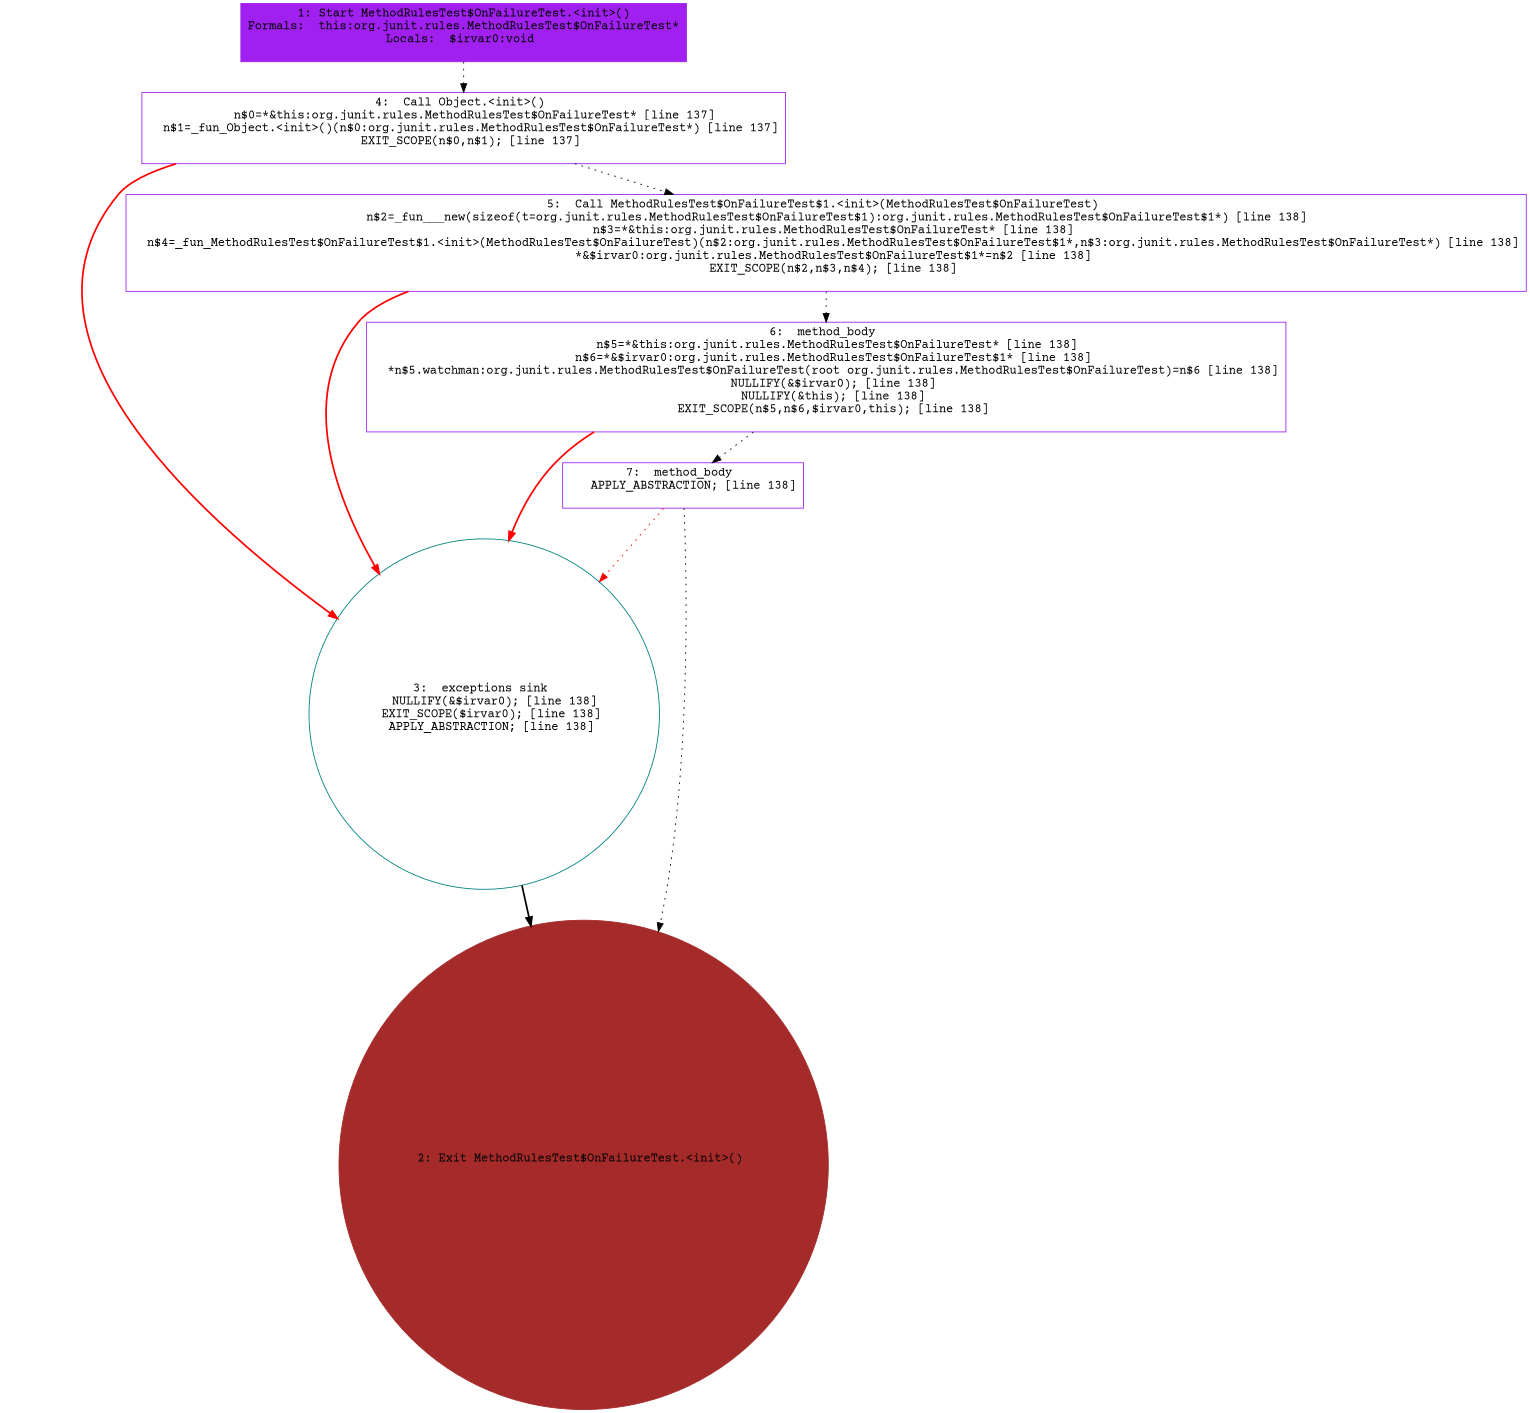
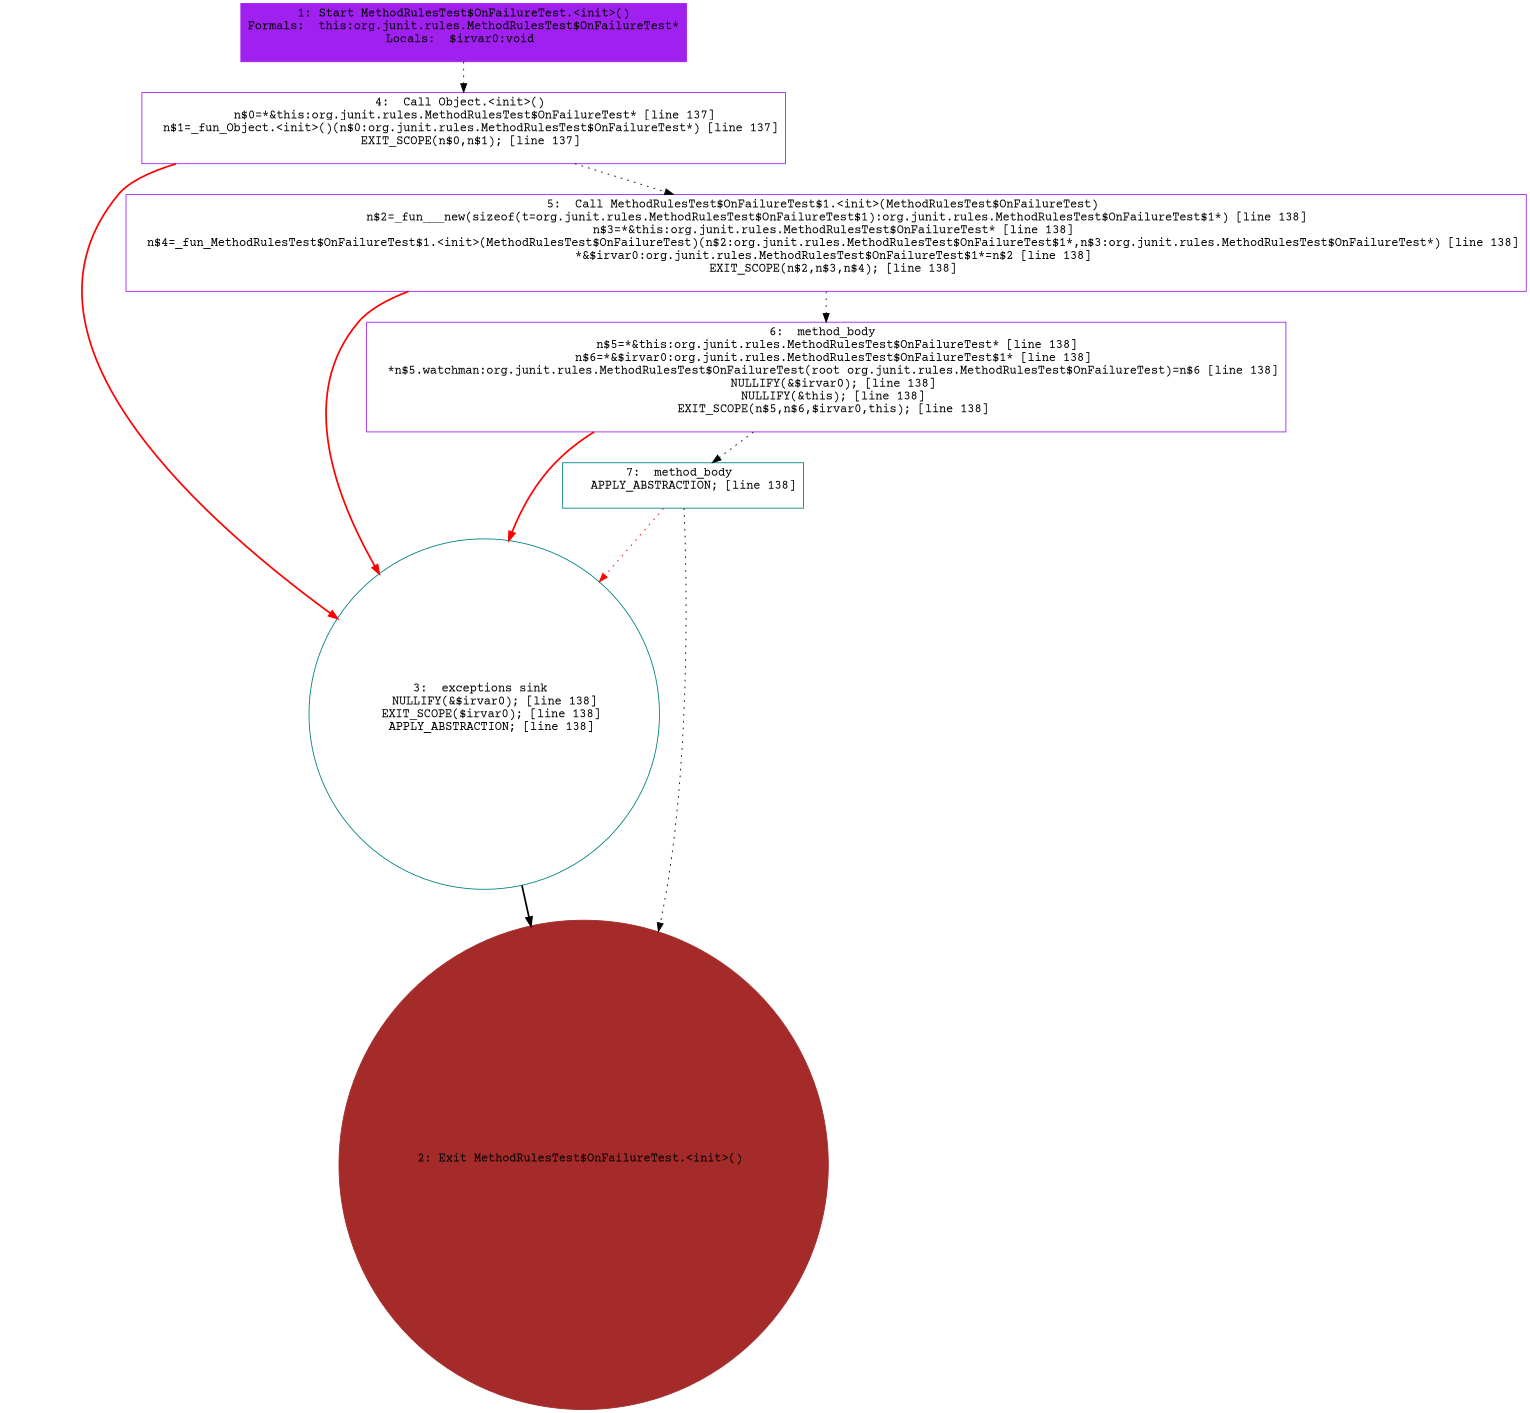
(683, 485) -> (683, 485)
